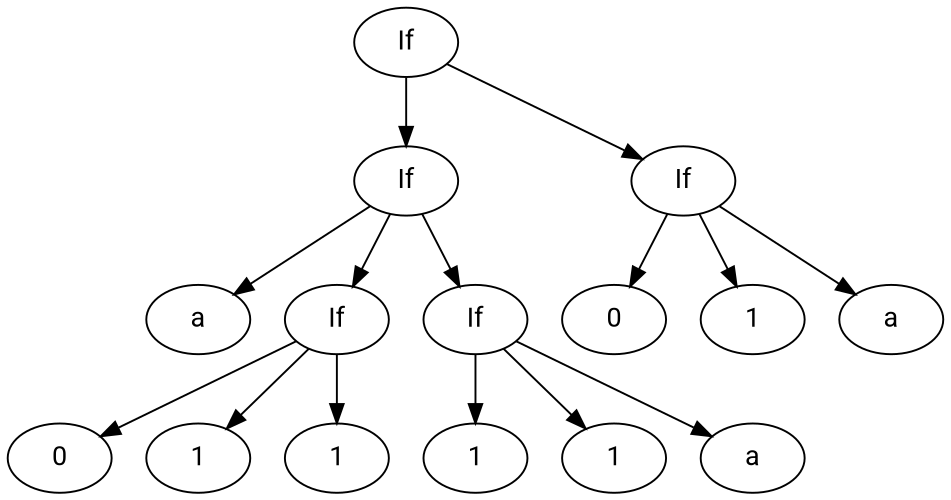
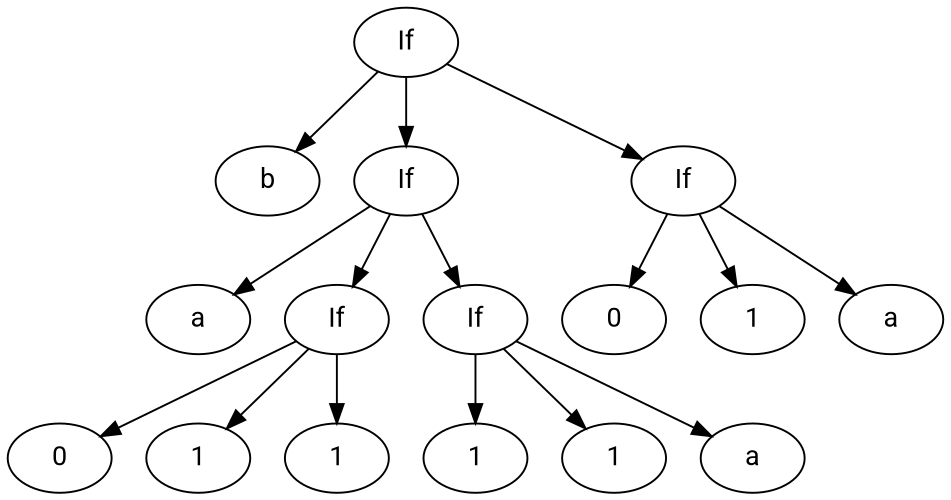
none -> (268, 181)
